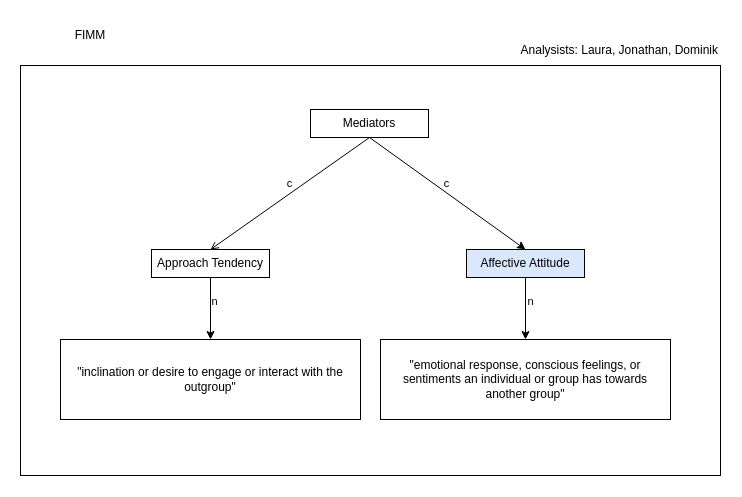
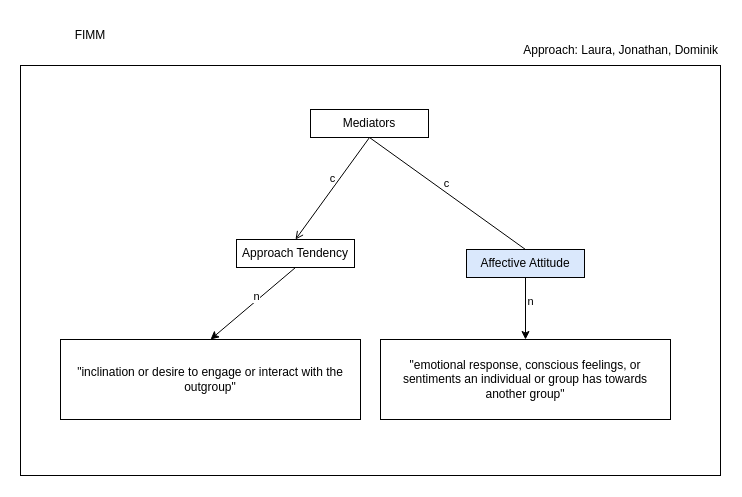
(613, 51) -> (617, 51)
(519, 245) -> (521, 246)
(211, 264) -> (296, 254)
